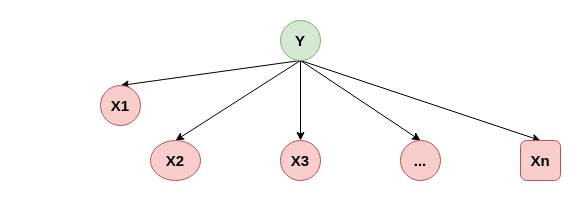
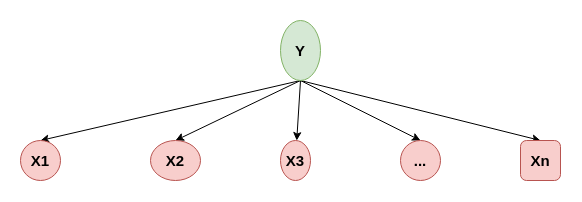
(301, 41) -> (301, 51)
(121, 106) -> (41, 161)
(301, 161) -> (296, 161)
